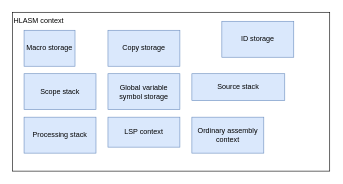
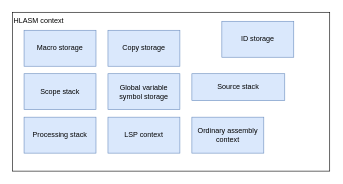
(49, 48) -> (60, 48)
(144, 132) -> (144, 135)
